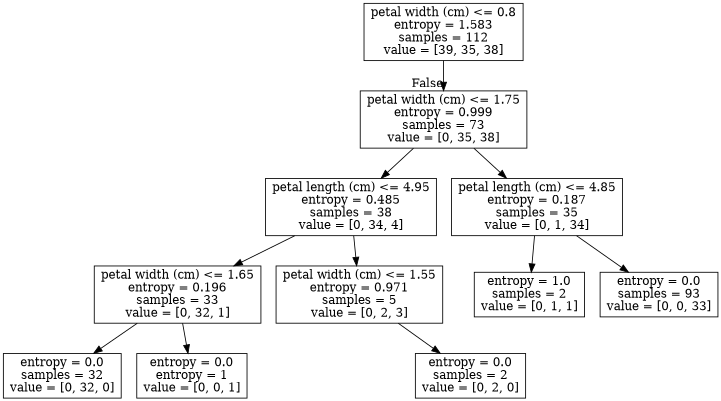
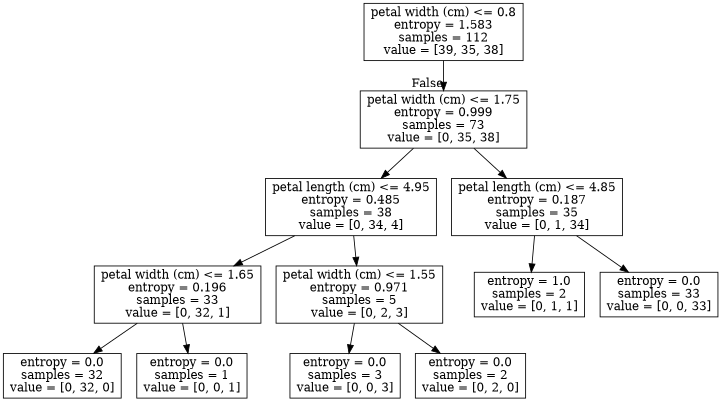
(659, 295) -> (659, 295)
(192, 376) -> (192, 376)
none -> (345, 376)
